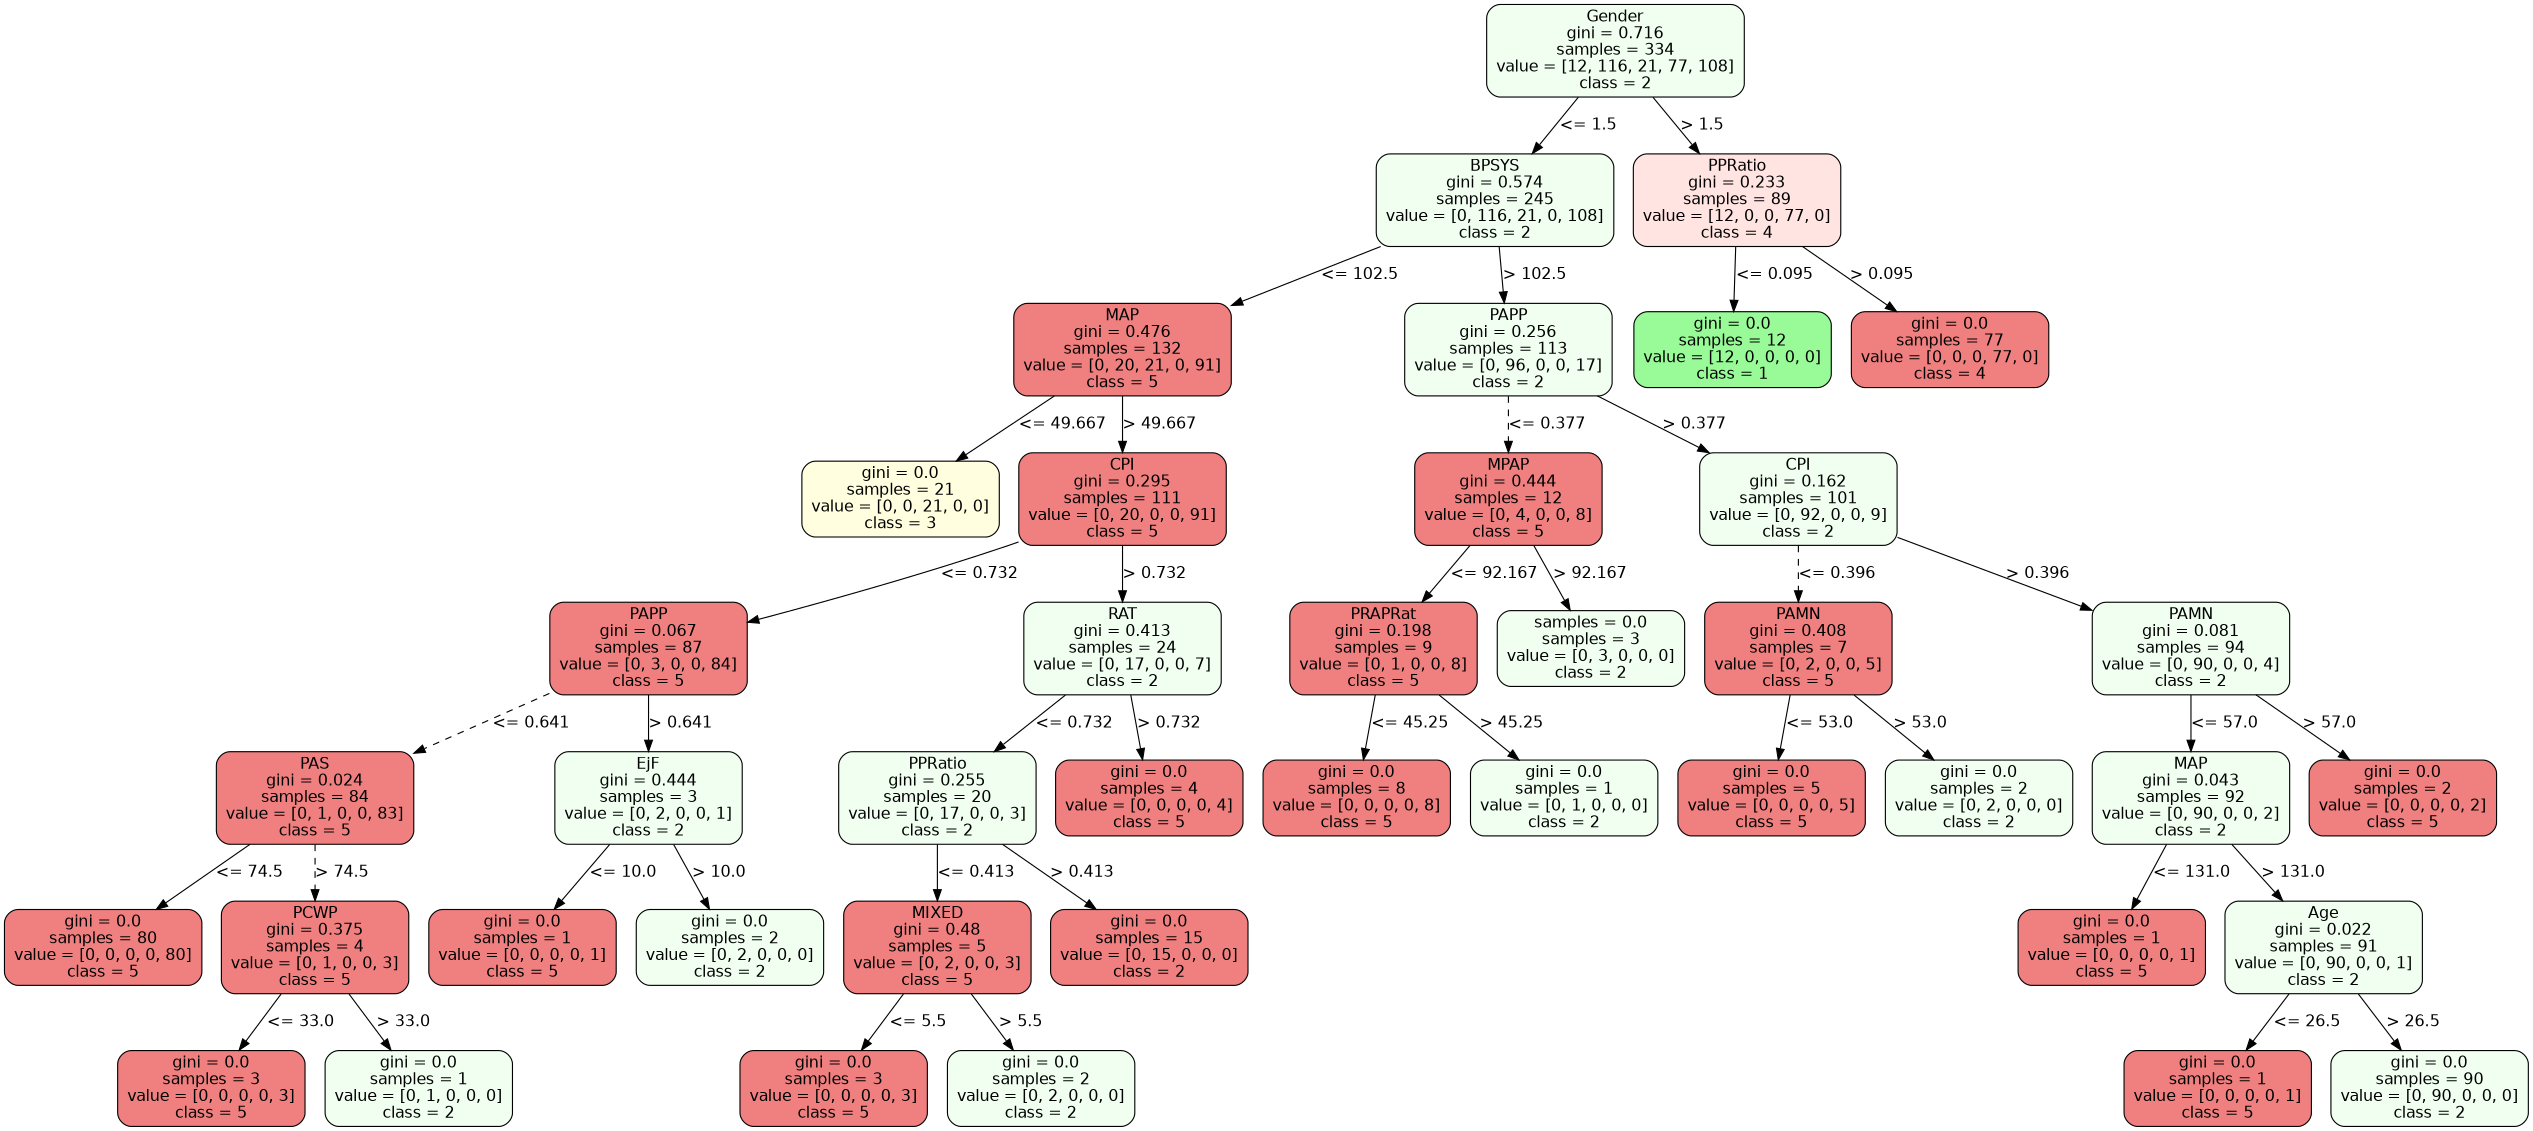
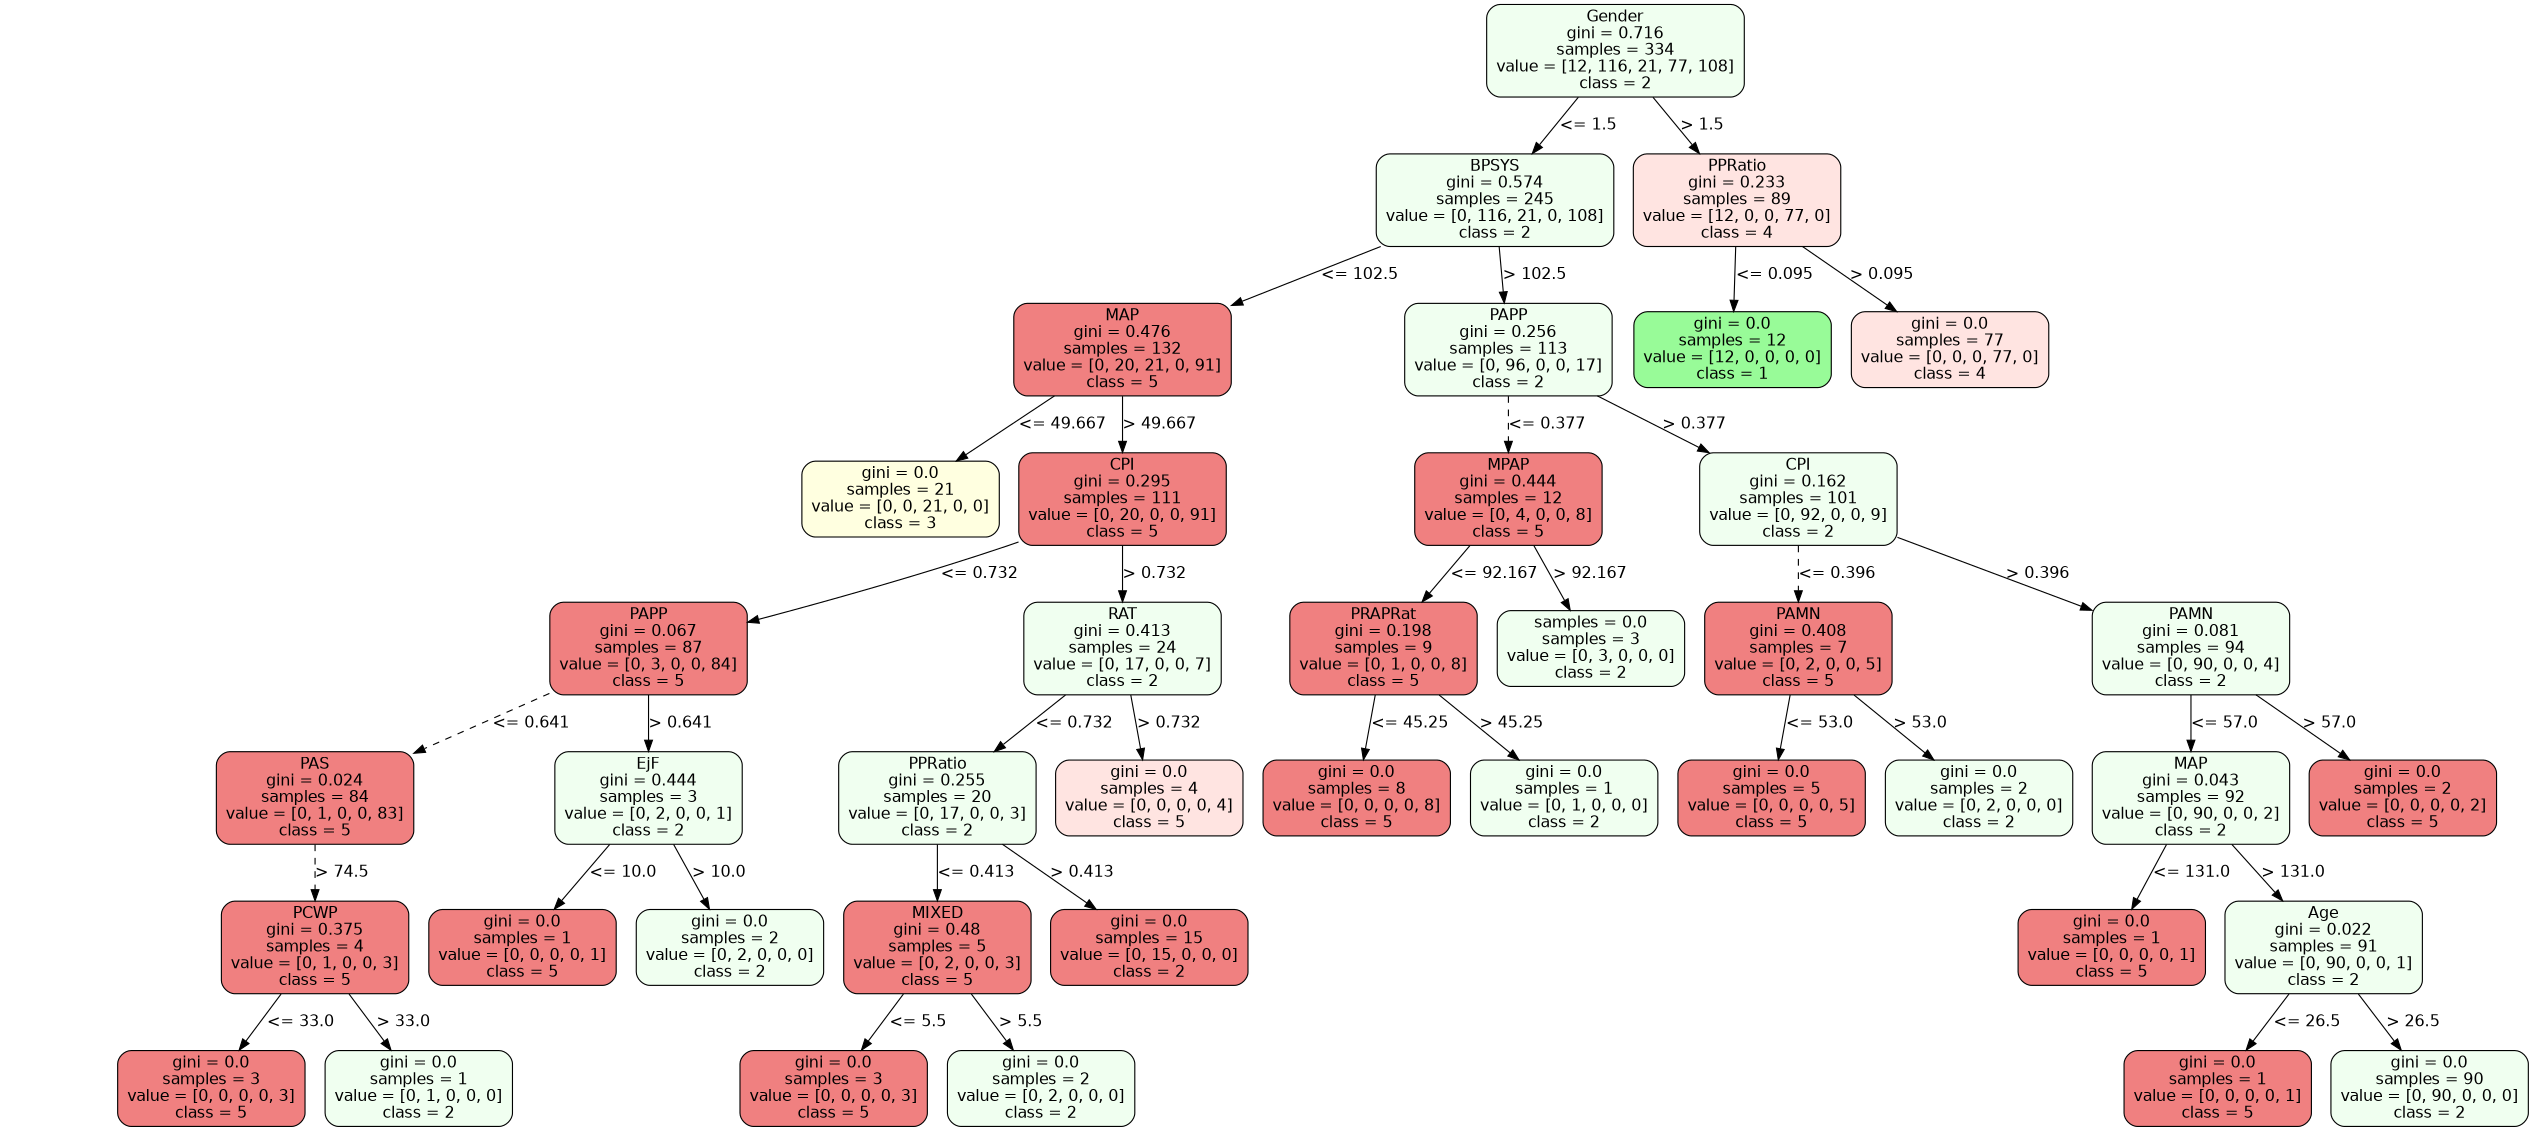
(1950, 350) -> (1950, 350)
(1149, 798) -> (1149, 798)
(103, 947) -> none
